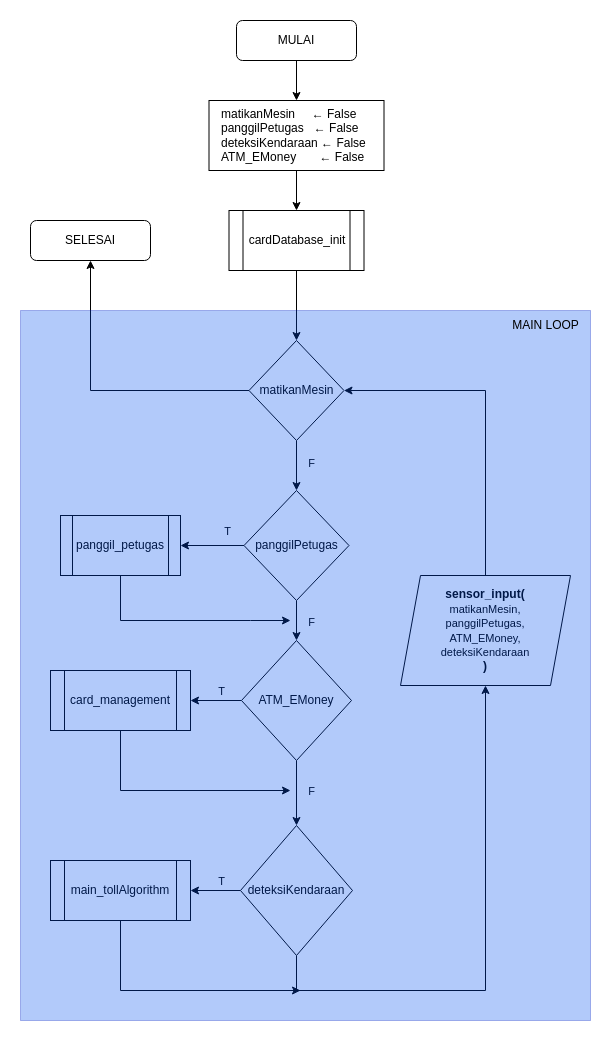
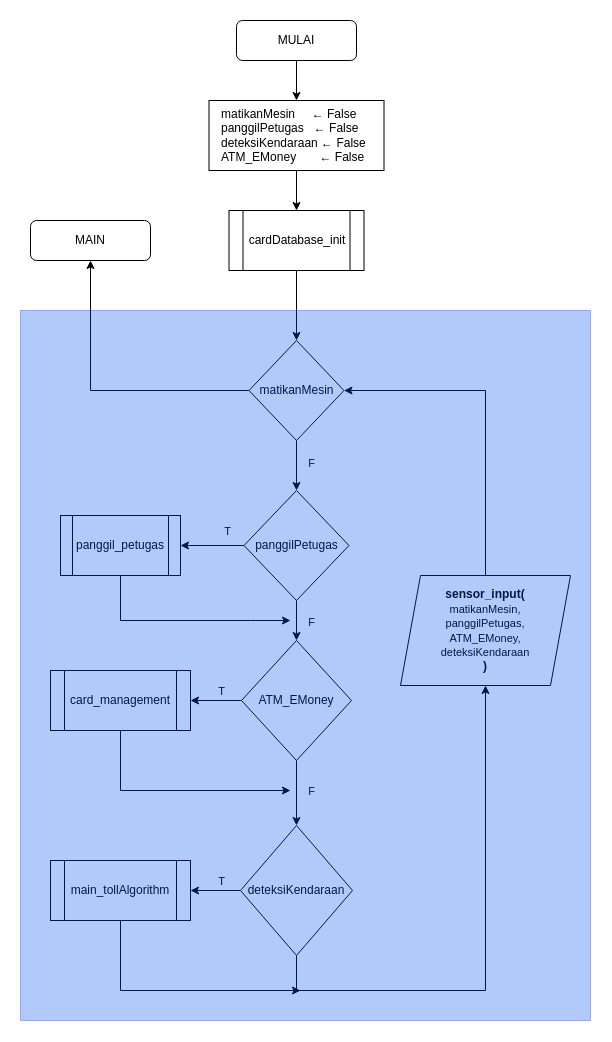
(91, 241) -> (91, 241)
(546, 326) -> none
